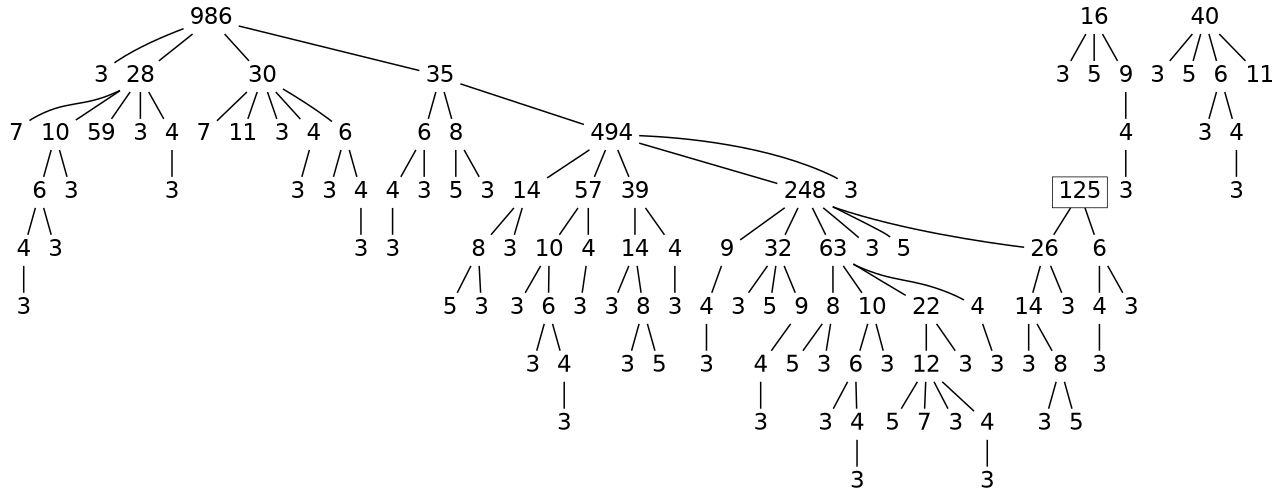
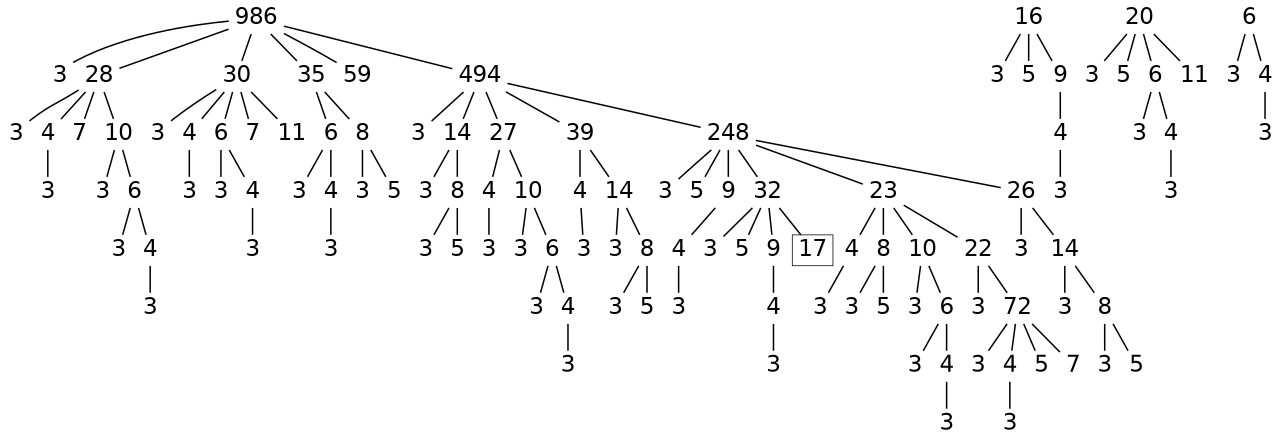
(1205, 18) -> (1139, 18)
(522, 104) -> (368, 47)
(121, 105) -> (310, 48)
(588, 192) -> (503, 134)
(1080, 192) -> none
none -> (813, 250)
(833, 250) -> (883, 192)
(926, 366) -> (1017, 308)
